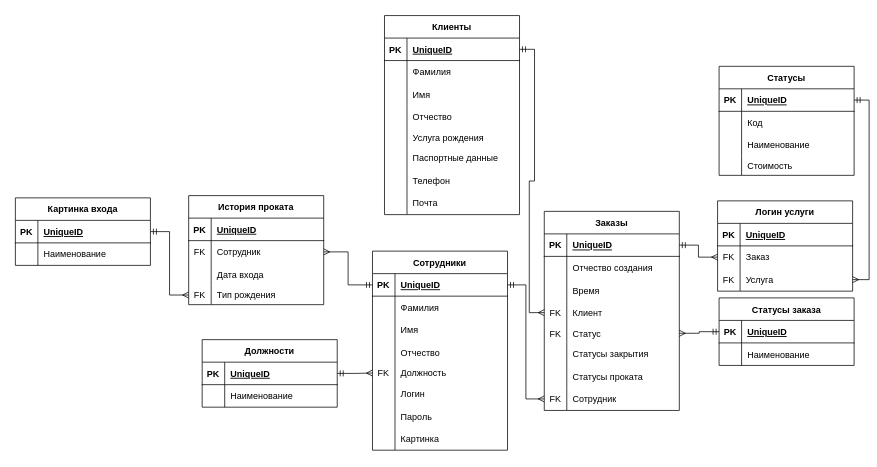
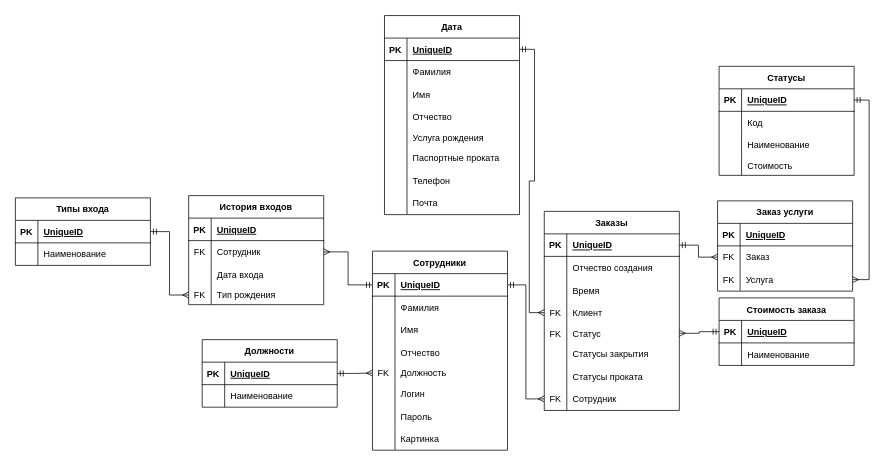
(452, 27) -> (452, 27)
(454, 158) -> (457, 158)
(256, 207) -> (256, 207)
(83, 209) -> (83, 209)
(785, 212) -> (785, 212)
(786, 309) -> (786, 309)
